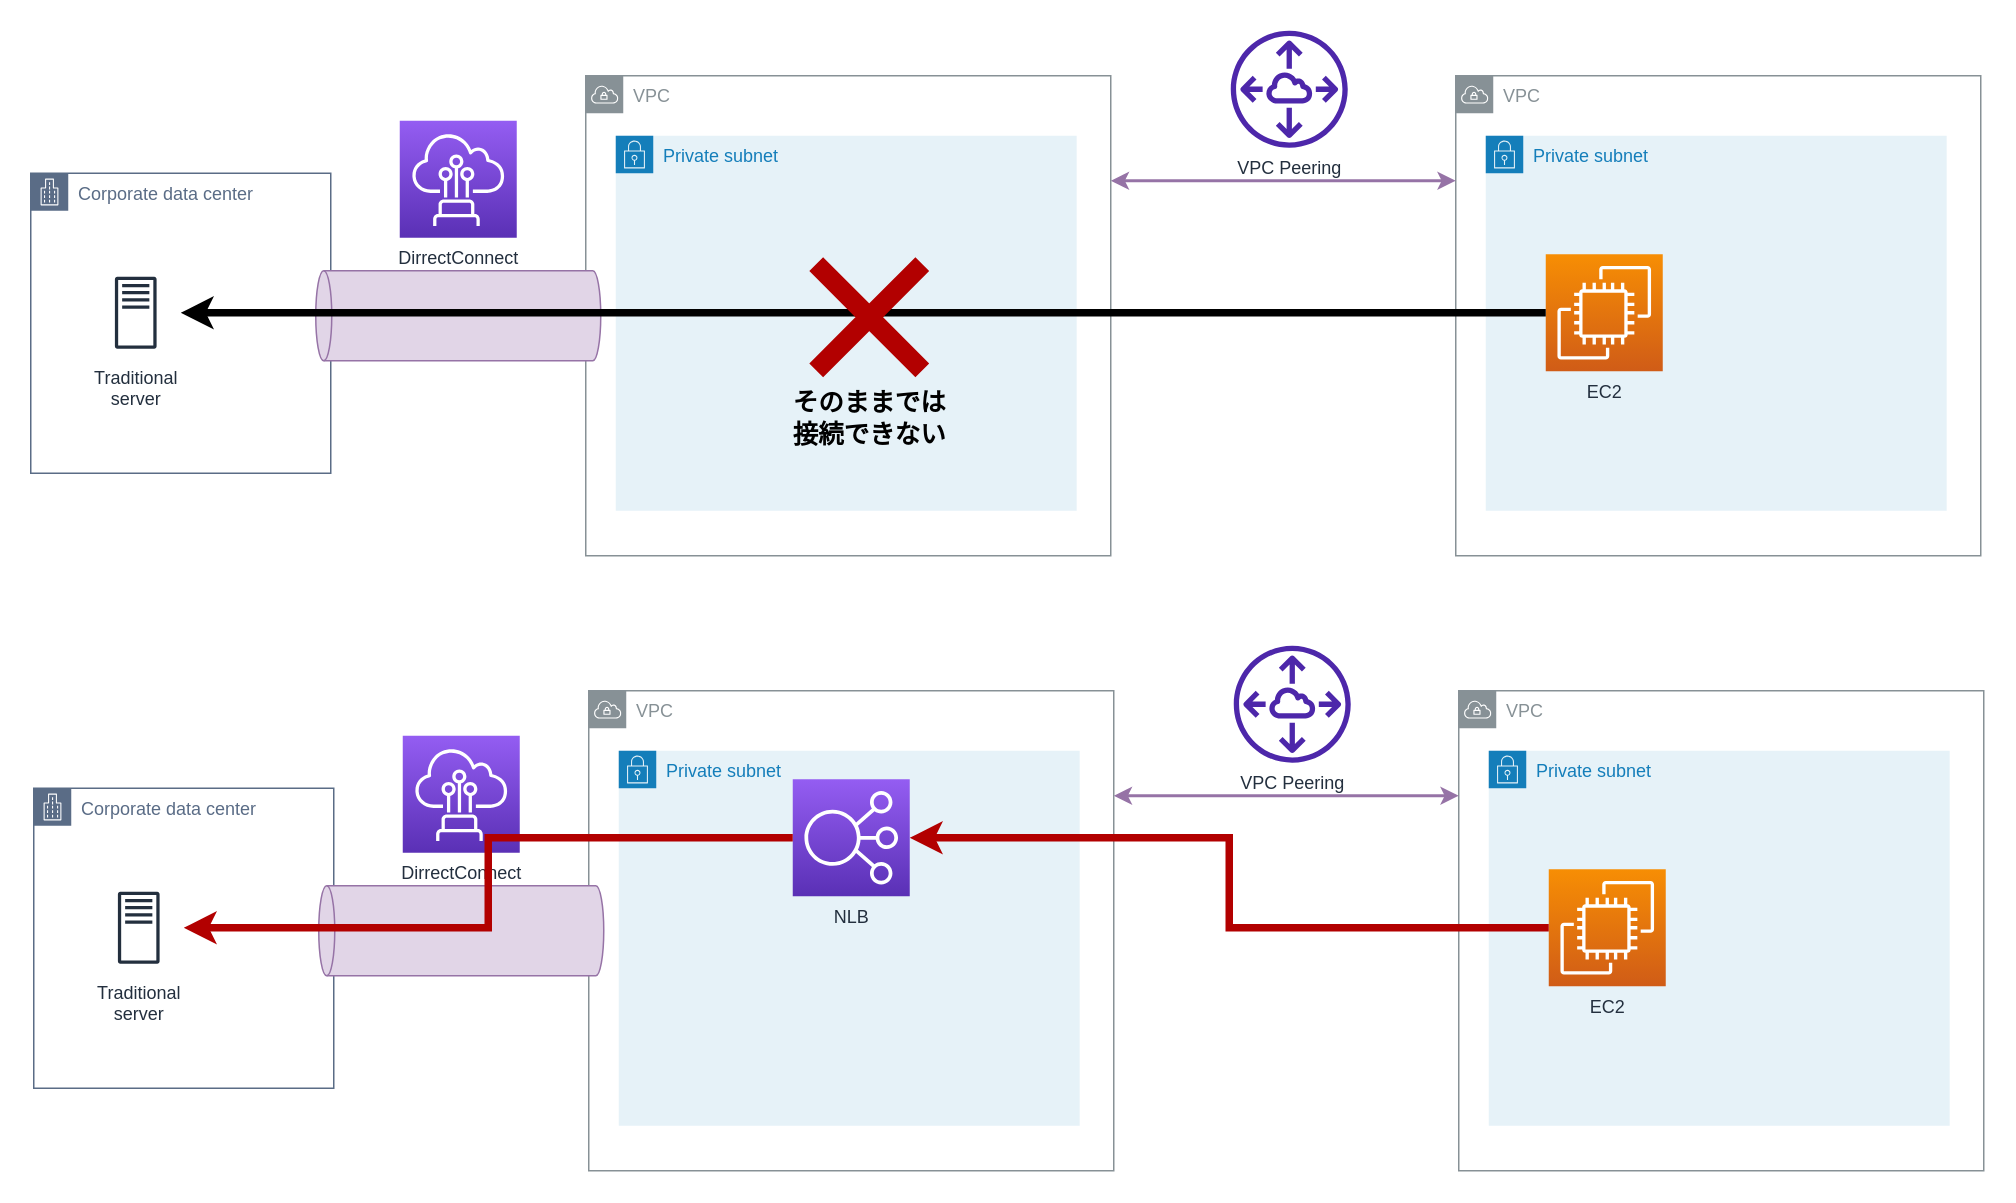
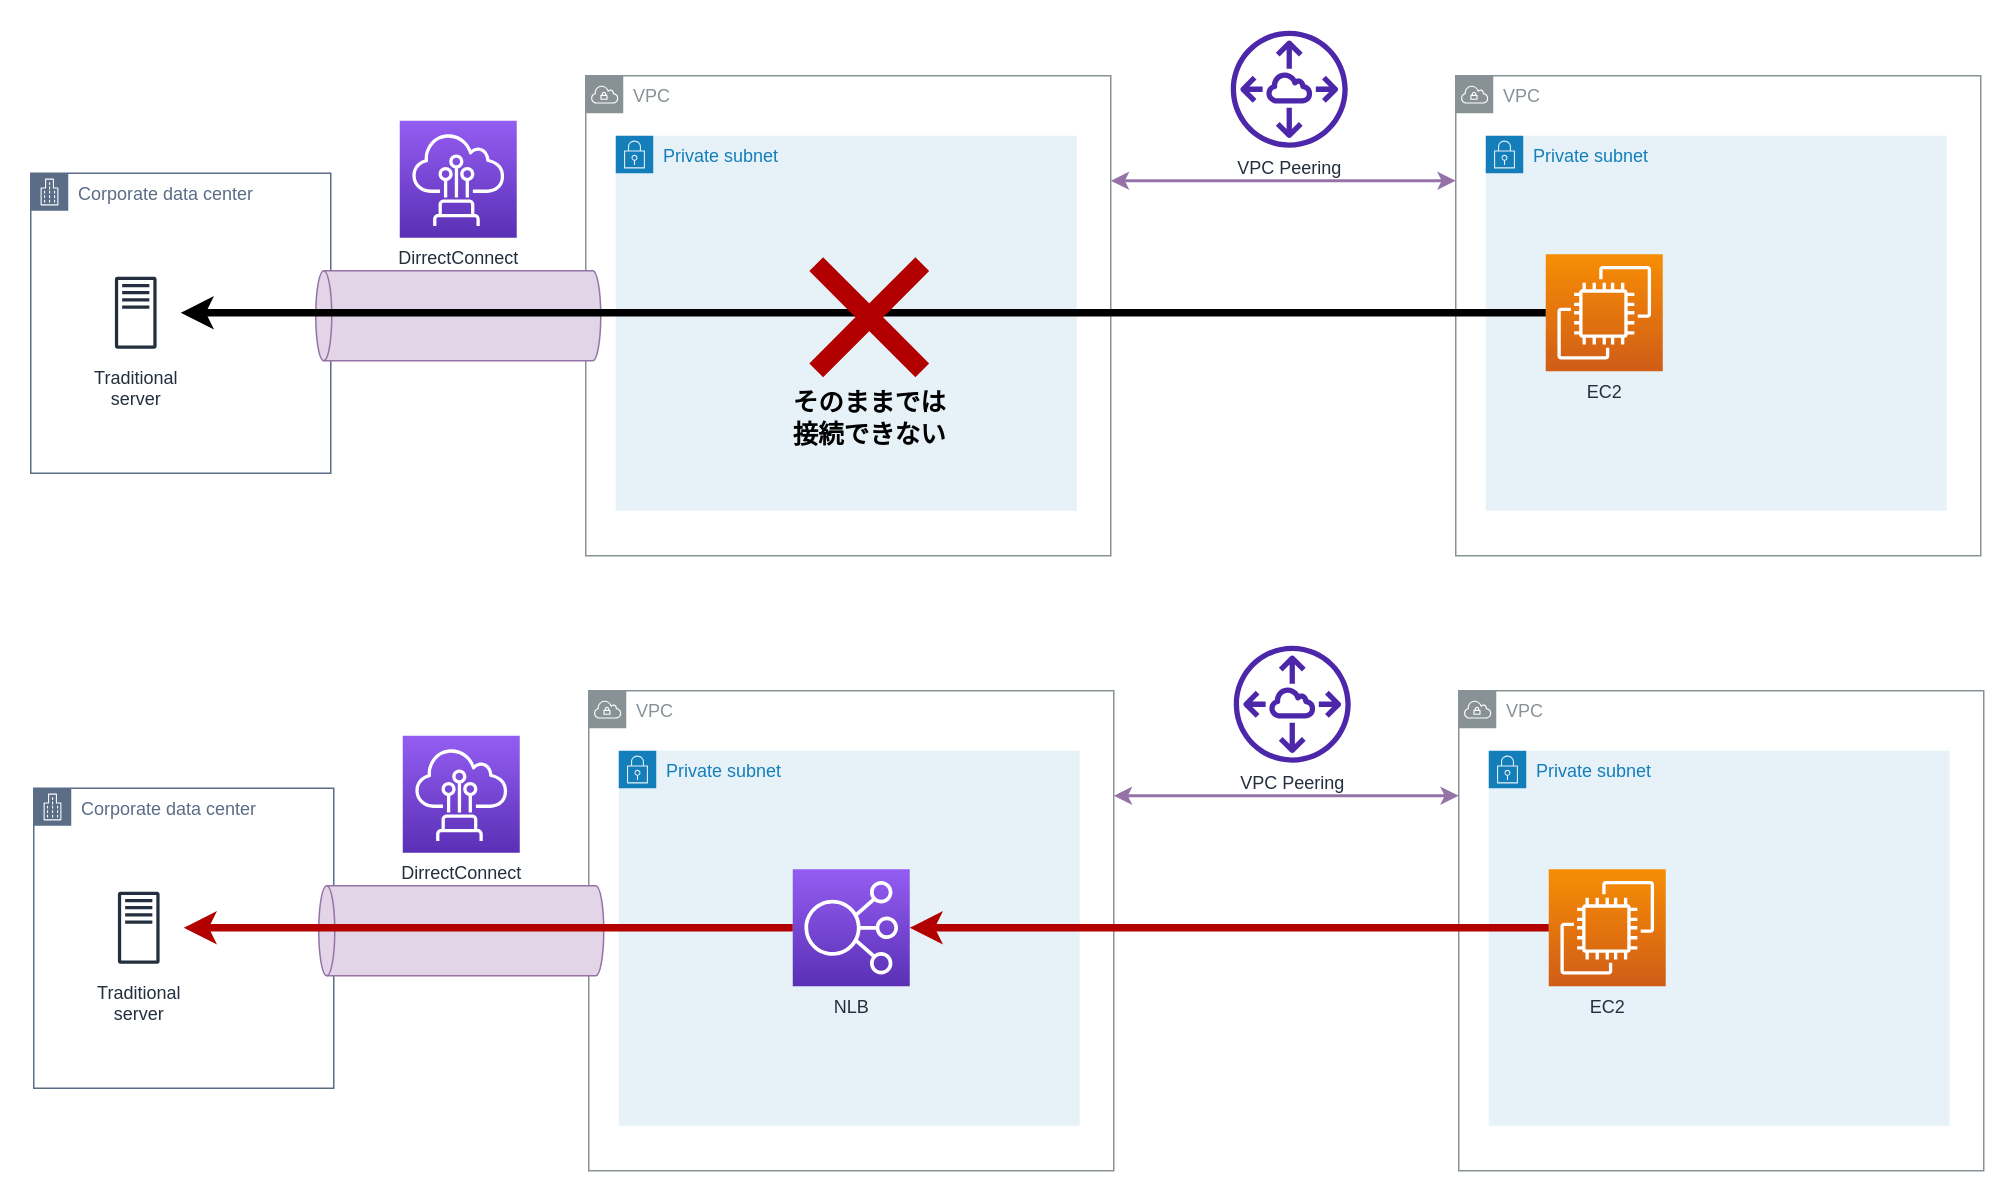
(851, 838) -> (851, 928)
